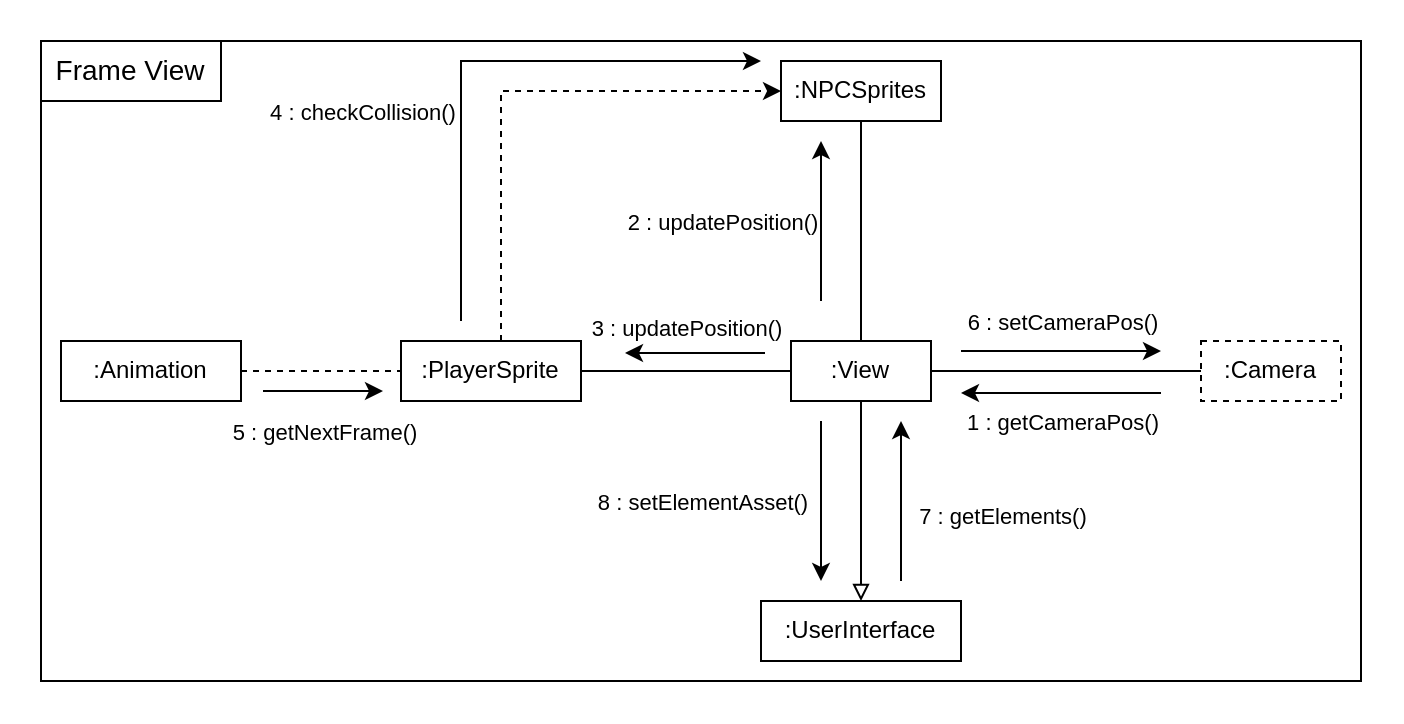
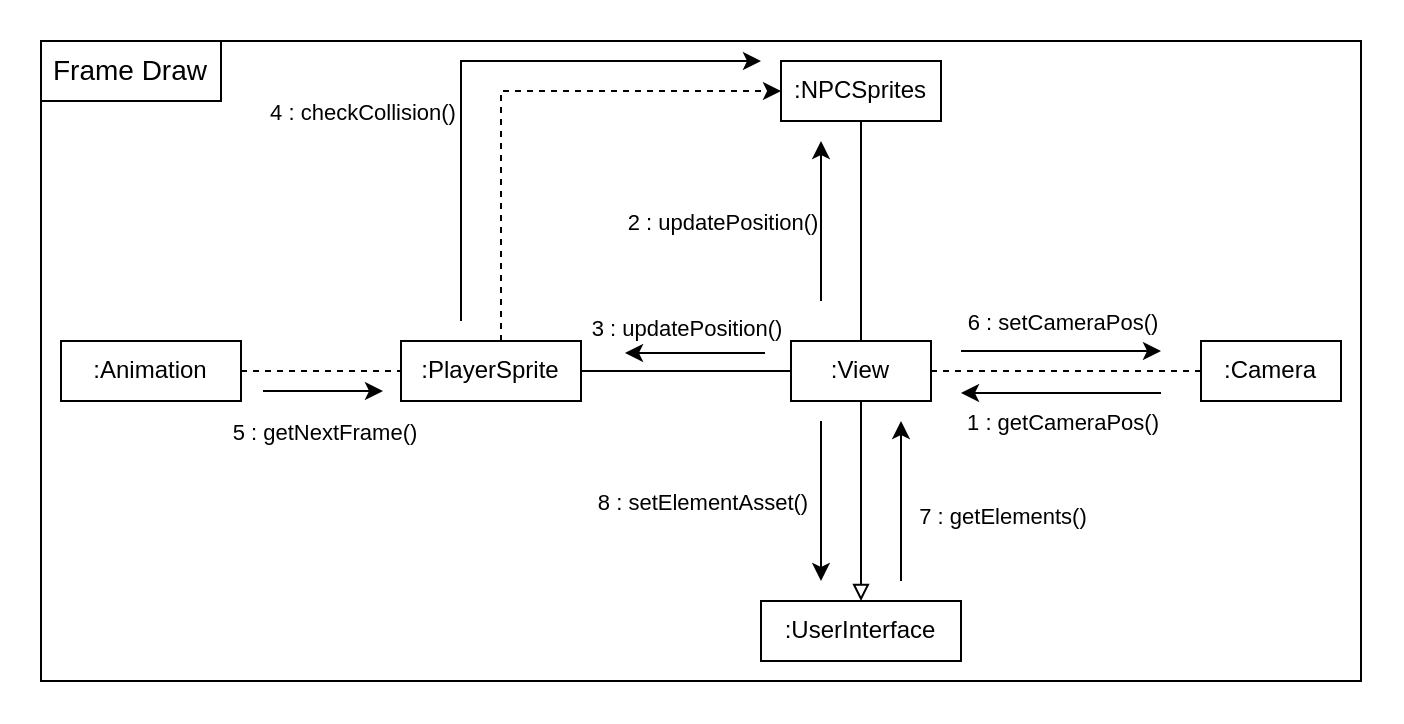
(131, 71) -> (131, 71)
(1068, 371) -> (1068, 371)
(1271, 371) -> (1271, 371)
